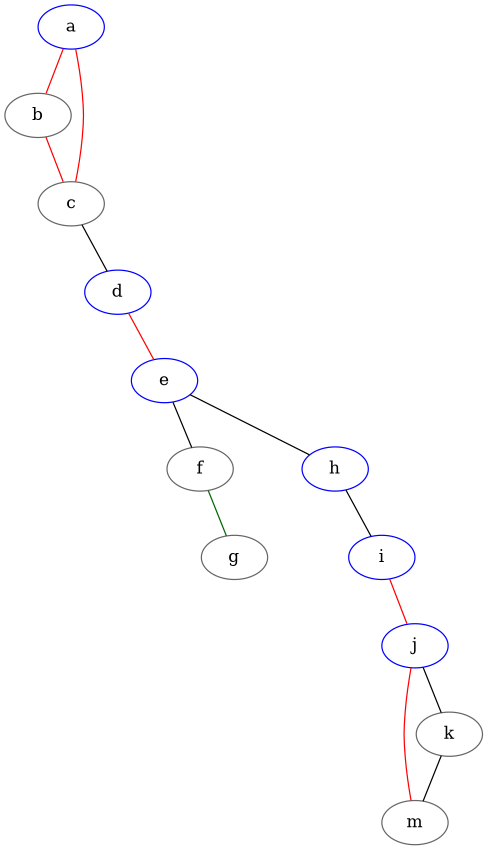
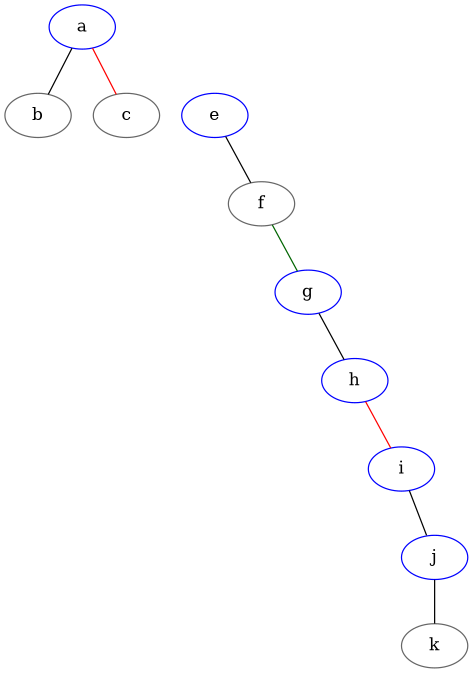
(55, 71) -> (60, 71)
(55, 159) -> none
(118, 292) -> none
(241, 420) -> (332, 336)
(359, 513) -> (378, 425)
(235, 557) -> (308, 292)
(398, 601) -> (418, 513)
(415, 823) -> none
